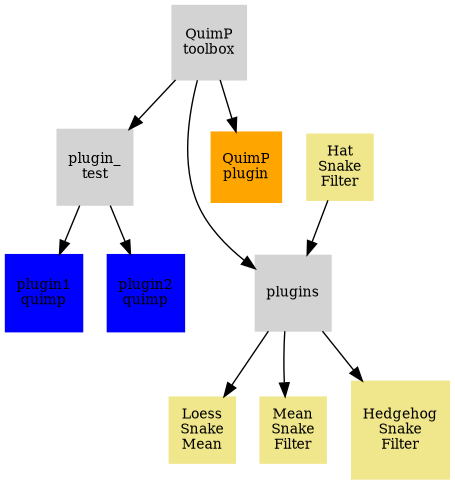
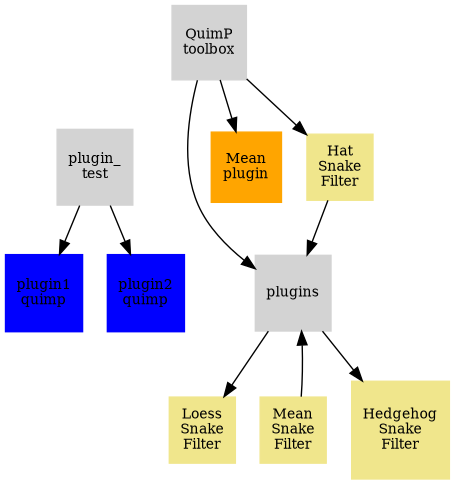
(157, 100) -> (271, 102)
(246, 167) -> (246, 167)
(284, 357) -> (302, 371)
(202, 430) -> (202, 430)
